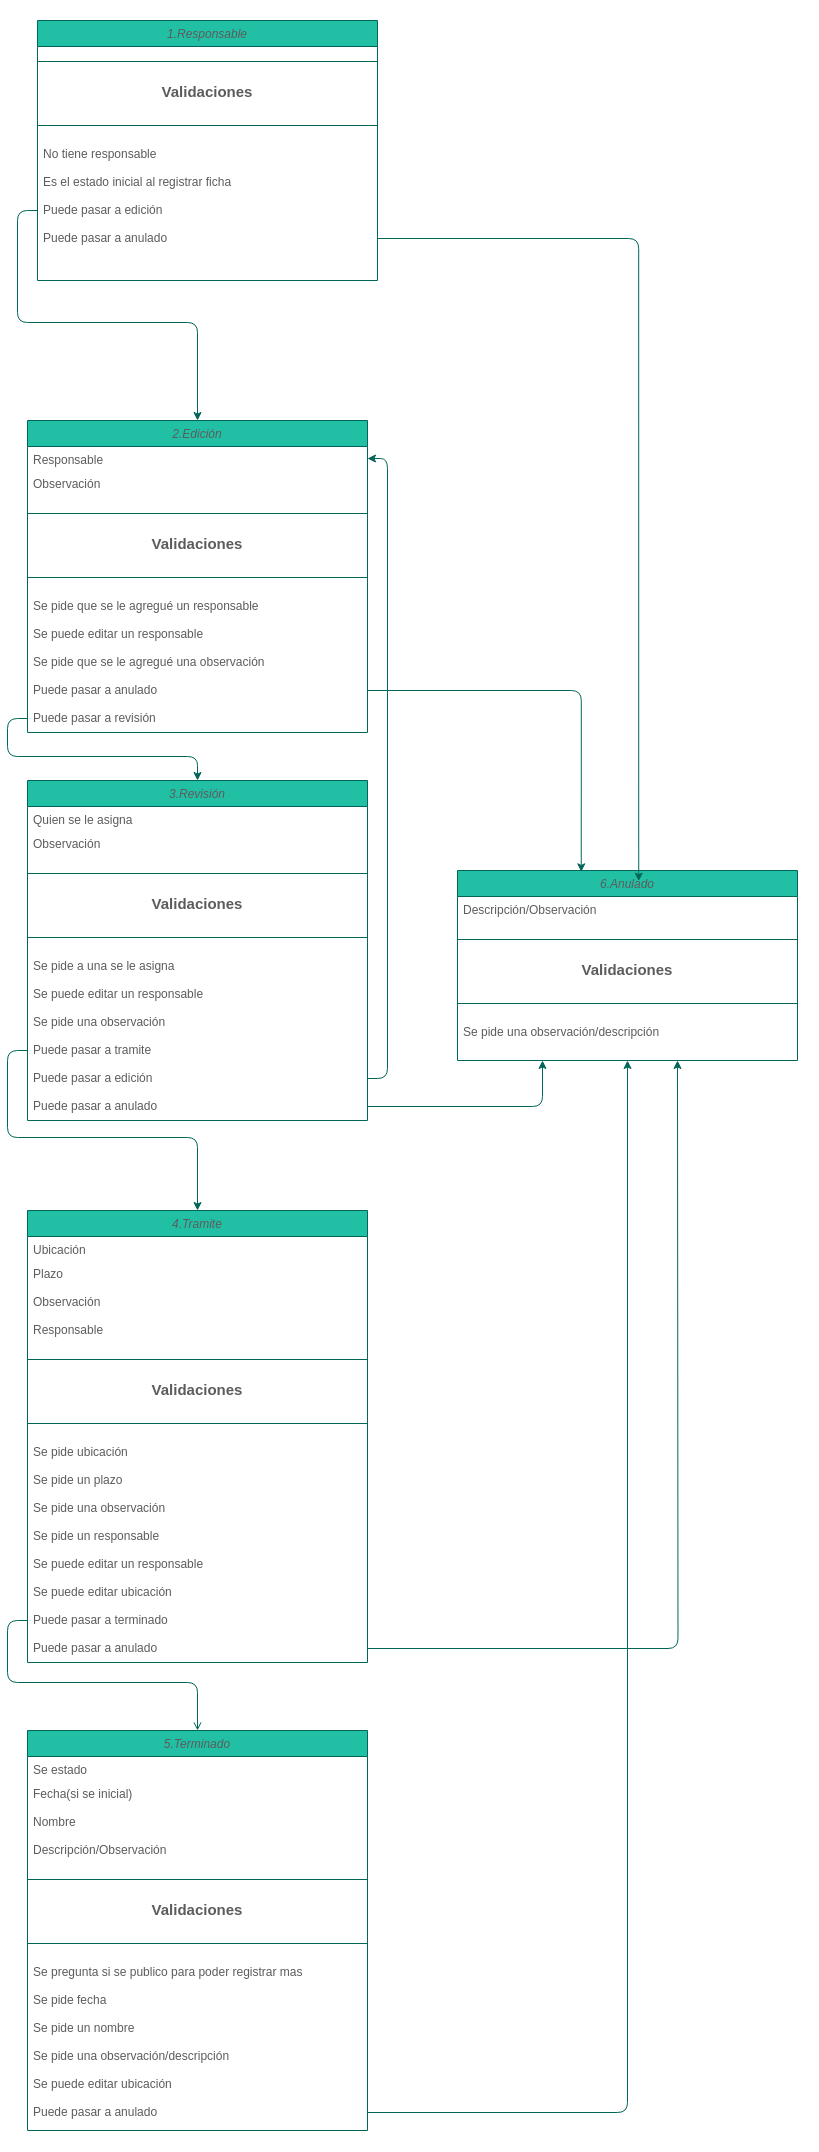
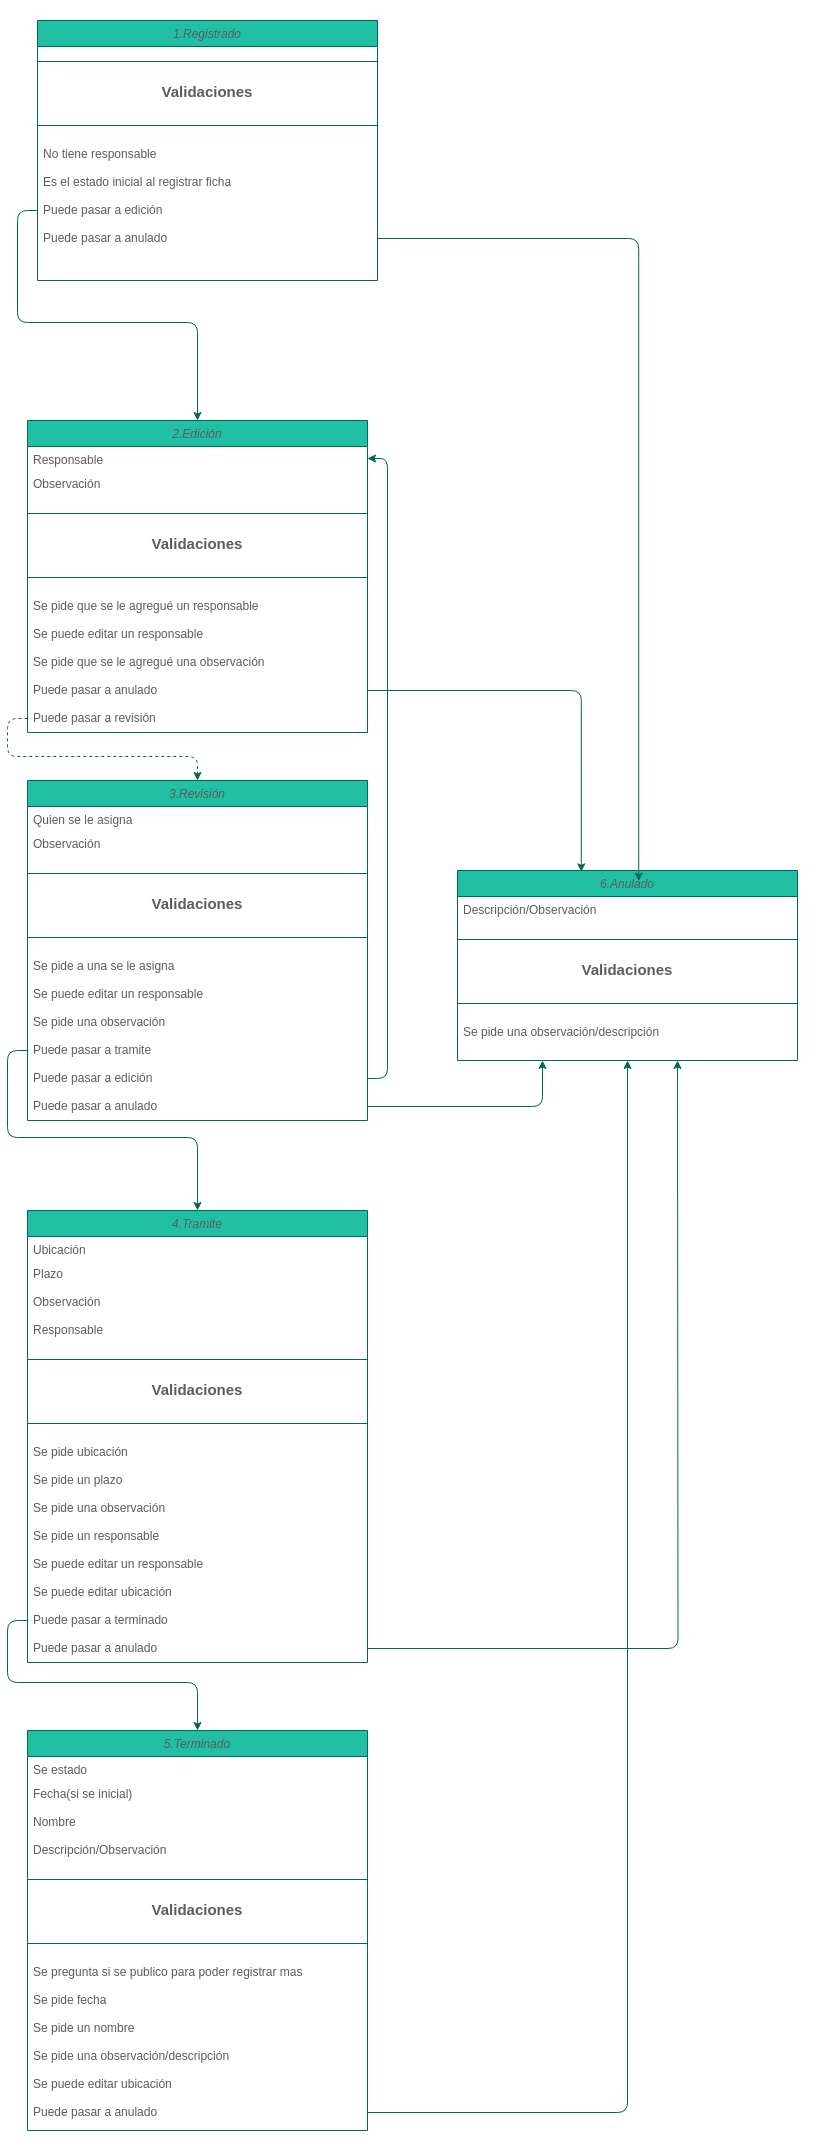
(207, 34) -> (207, 34)
(89, 757) -> (89, 757)
(198, 1723) -> (198, 1722)
